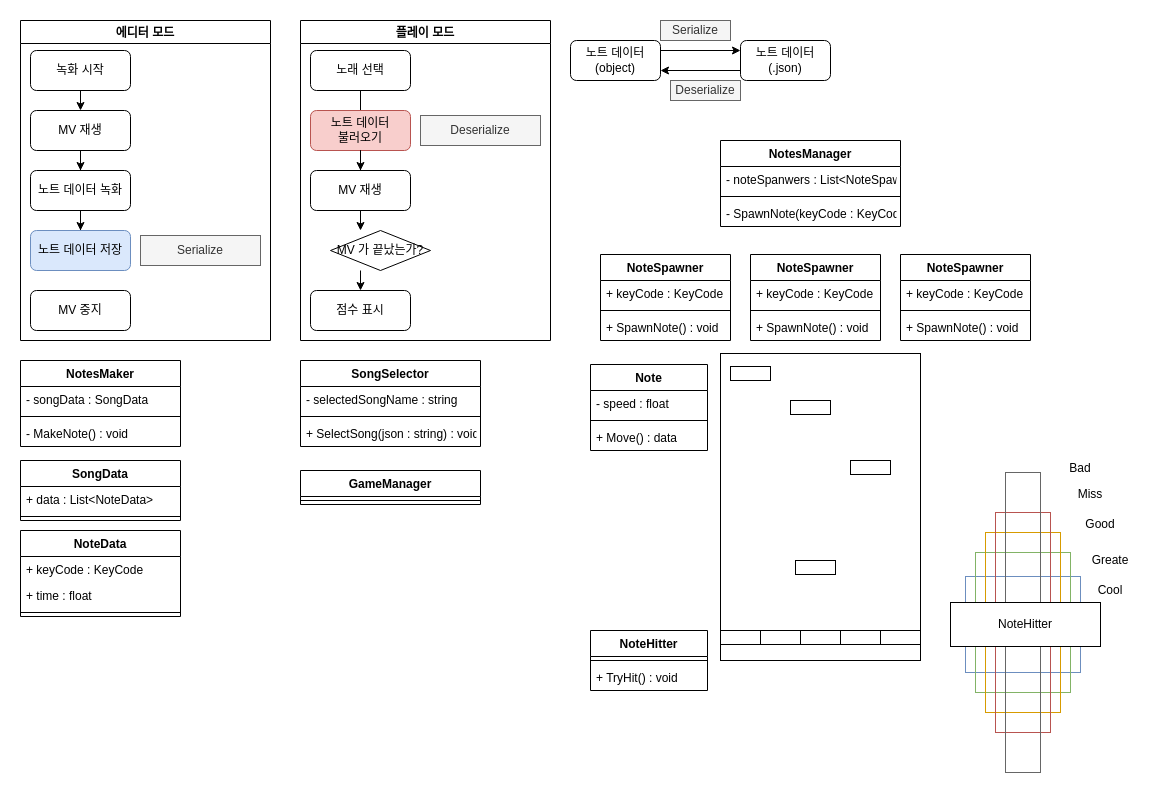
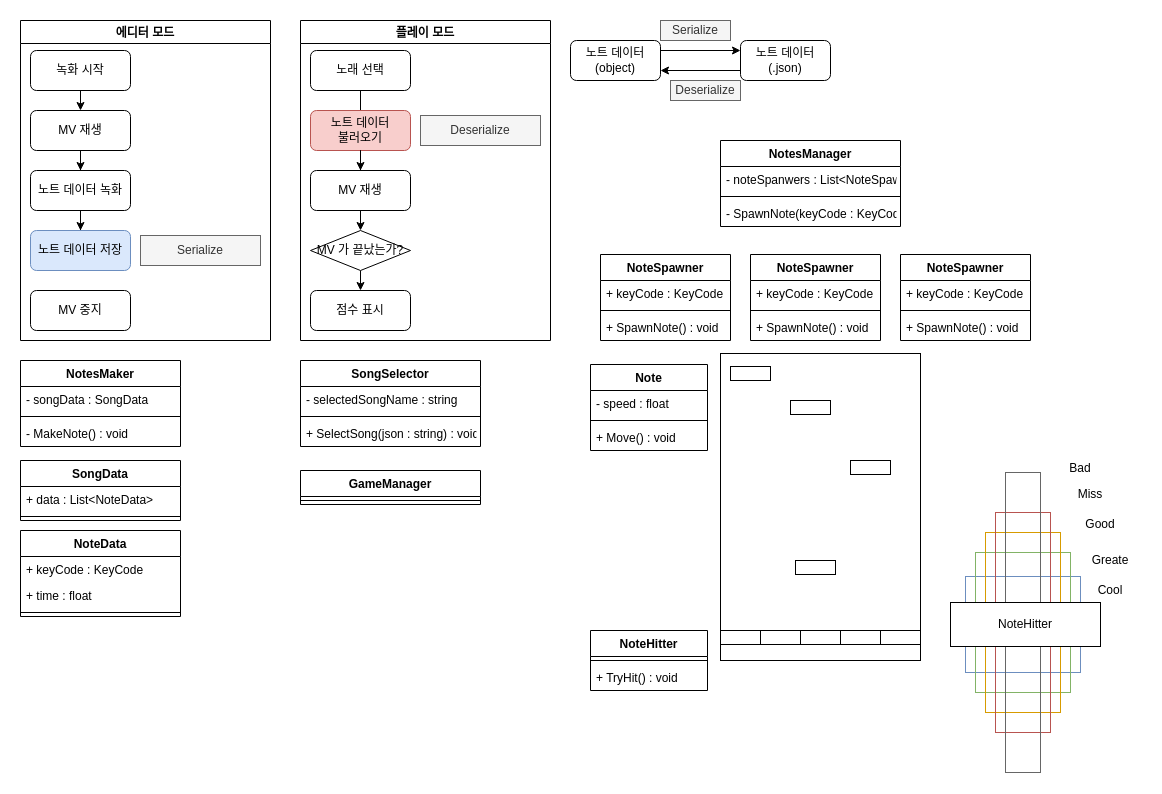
(381, 251) -> (361, 251)
(640, 438) -> (639, 438)
